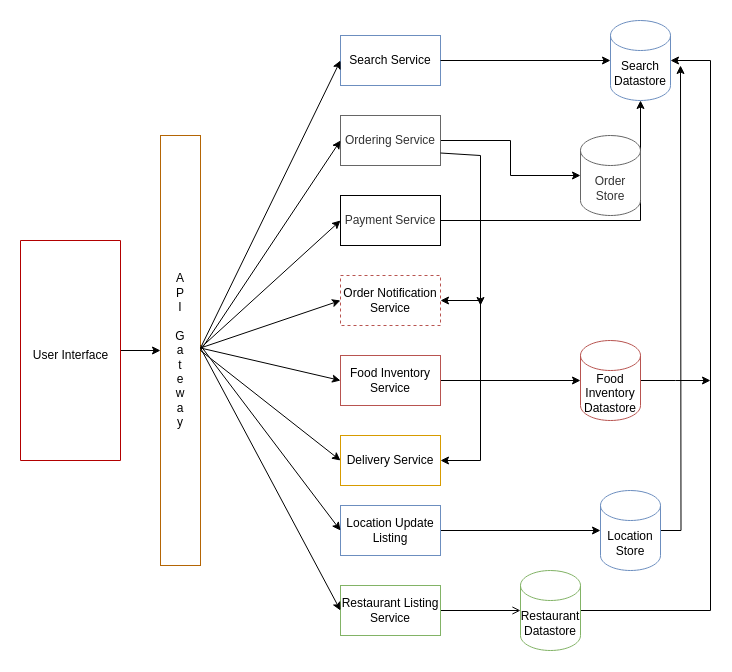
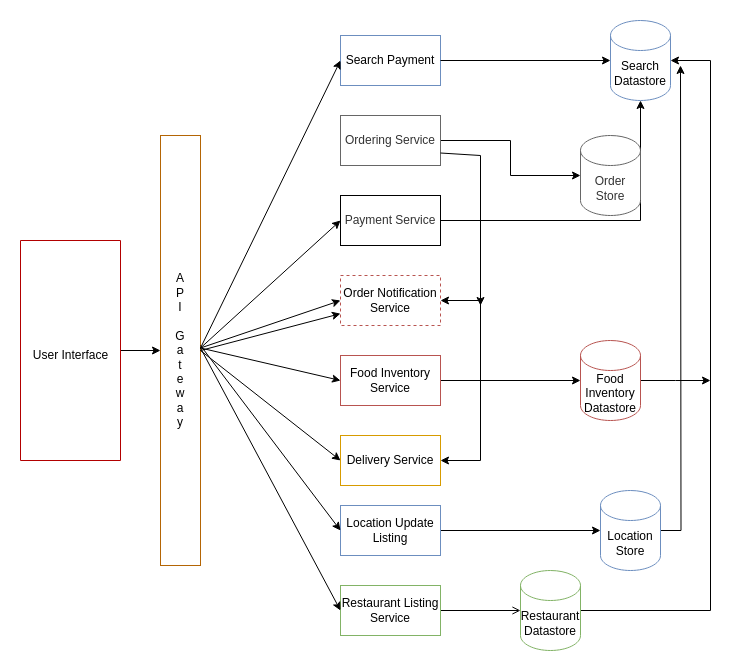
(391, 61) -> (391, 61)
(273, 241) -> (271, 332)
